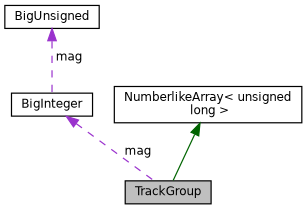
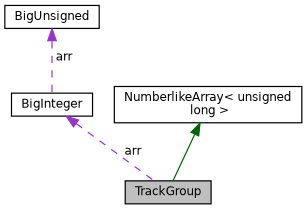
(67, 57) -> (62, 57)
(136, 152) -> (131, 152)
